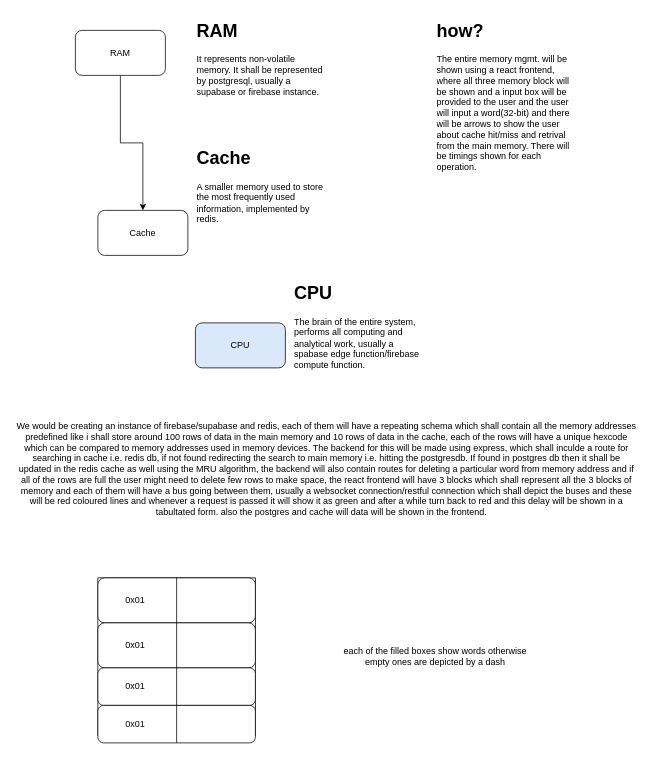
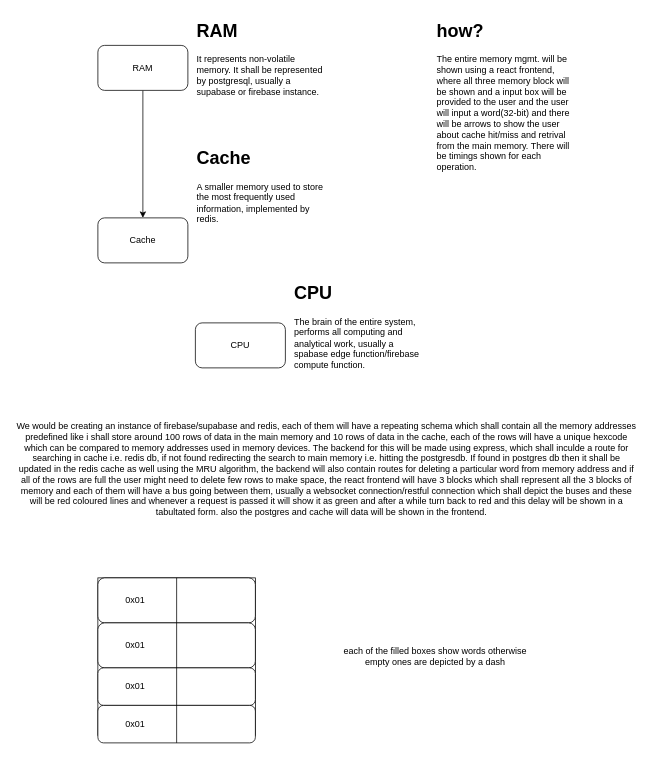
(120, 53) -> (143, 68)
(143, 233) -> (143, 240)
(240, 345) -> (240, 345)
